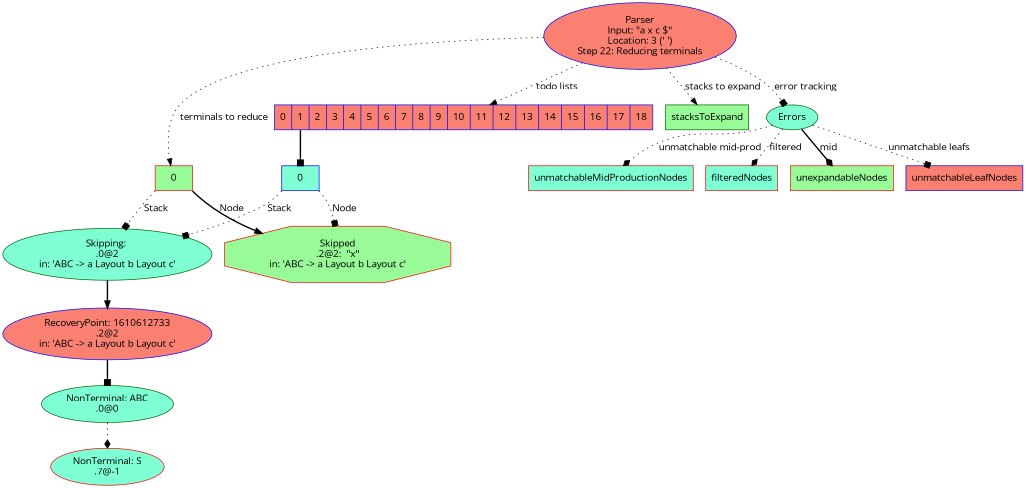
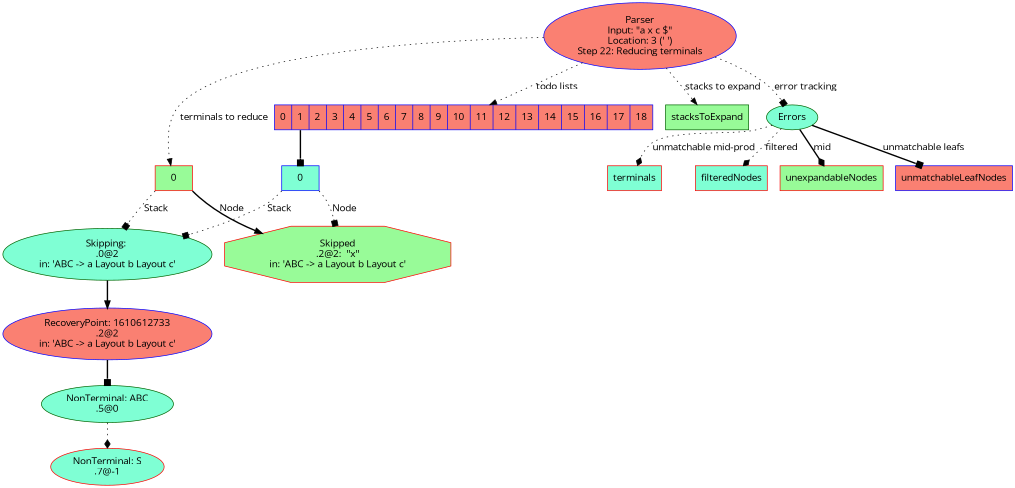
(868, 144) -> (864, 144)
(611, 178) -> (634, 178)
(107, 404) -> (107, 404)
